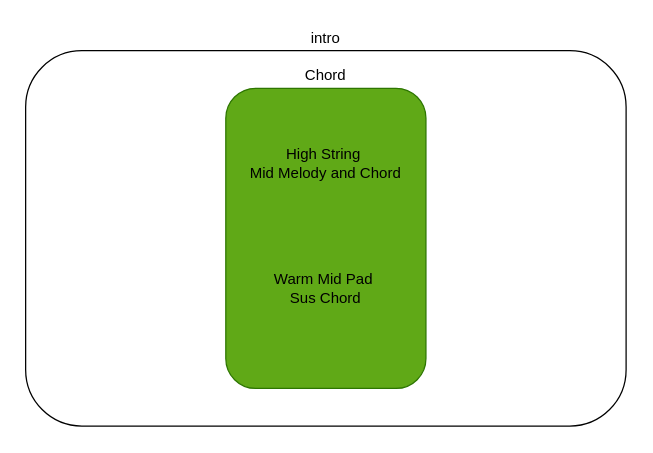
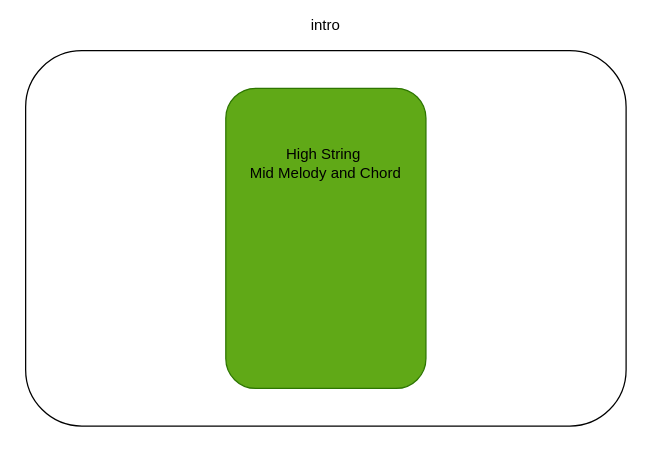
(326, 38) -> (326, 26)
(326, 76) -> none
(326, 288) -> none
